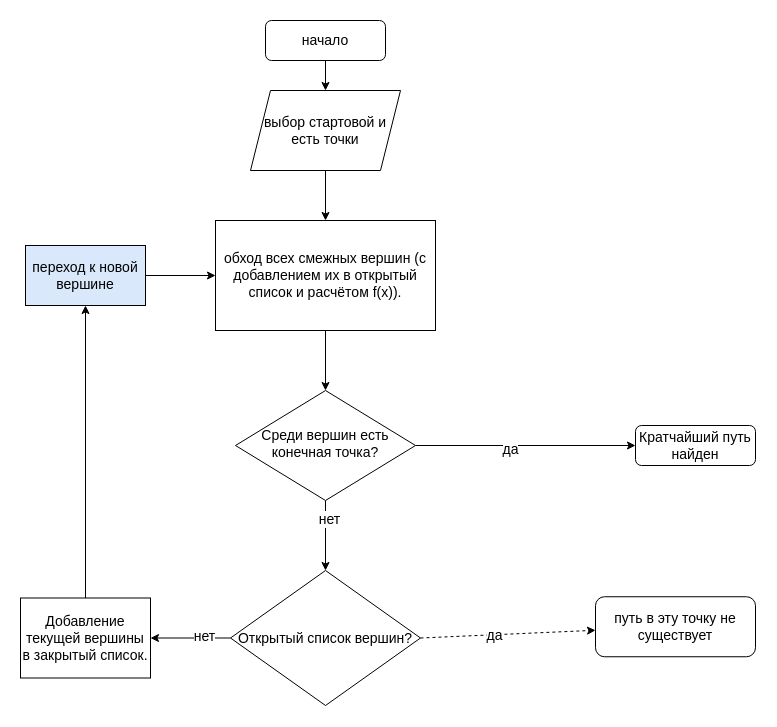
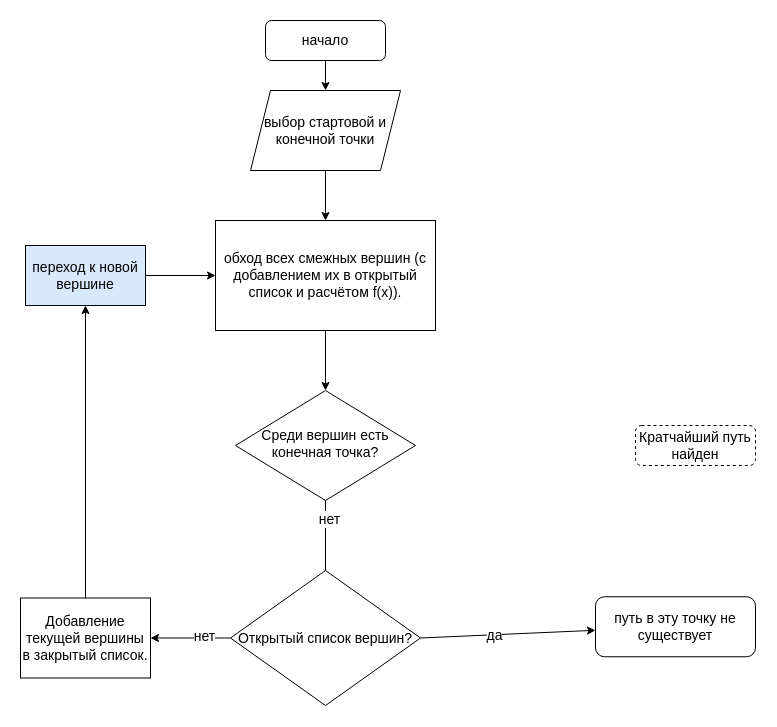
(326, 131) -> (326, 131)
(522, 446) -> none
(696, 446) -> (696, 446)
(326, 562) -> (326, 564)
(544, 633) -> (544, 633)
